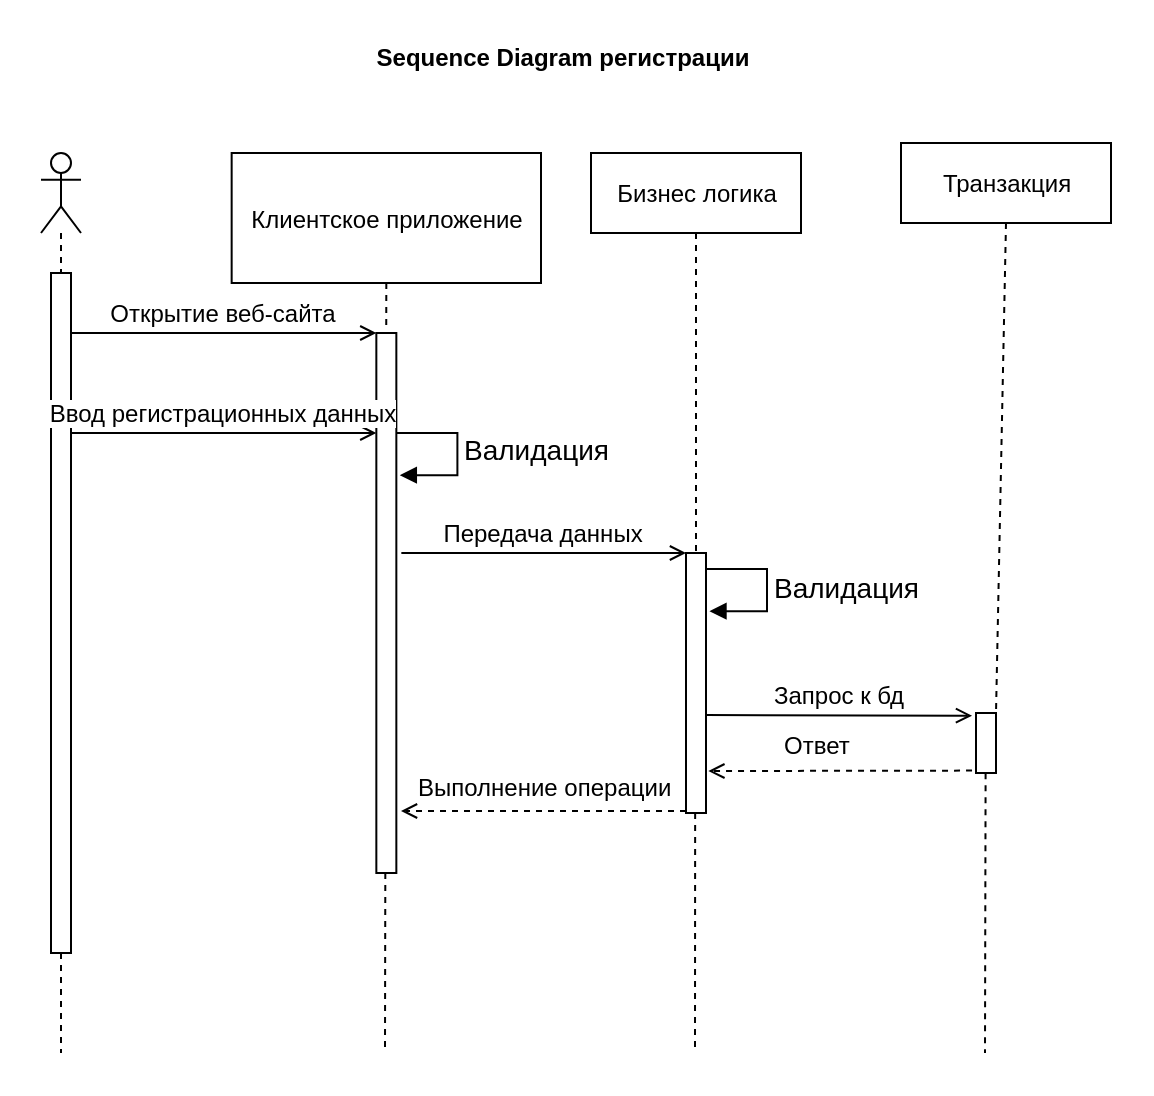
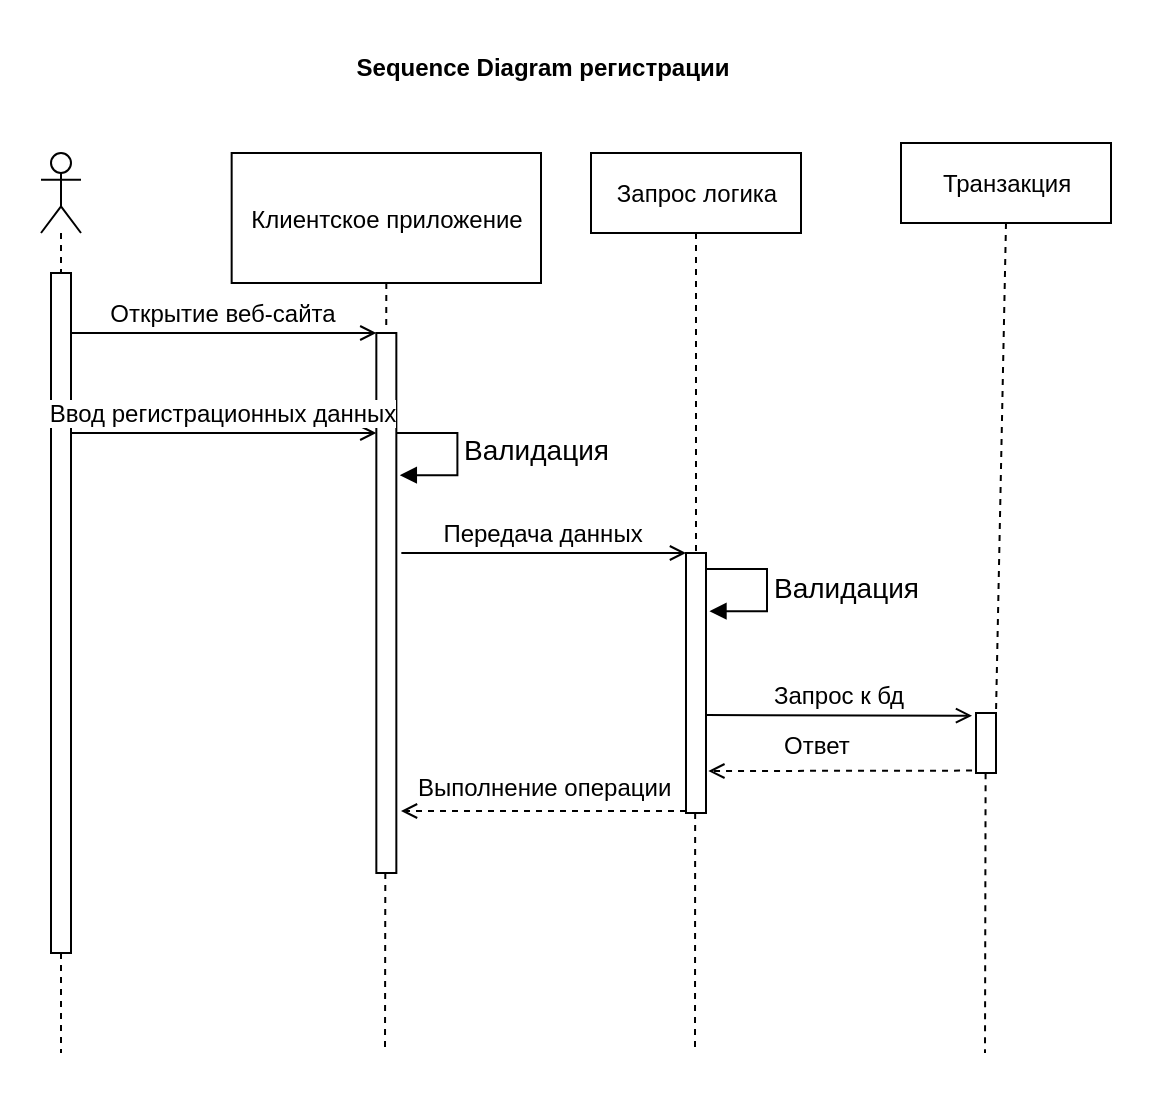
(564, 57) -> (544, 67)
(698, 193) -> (698, 193)
